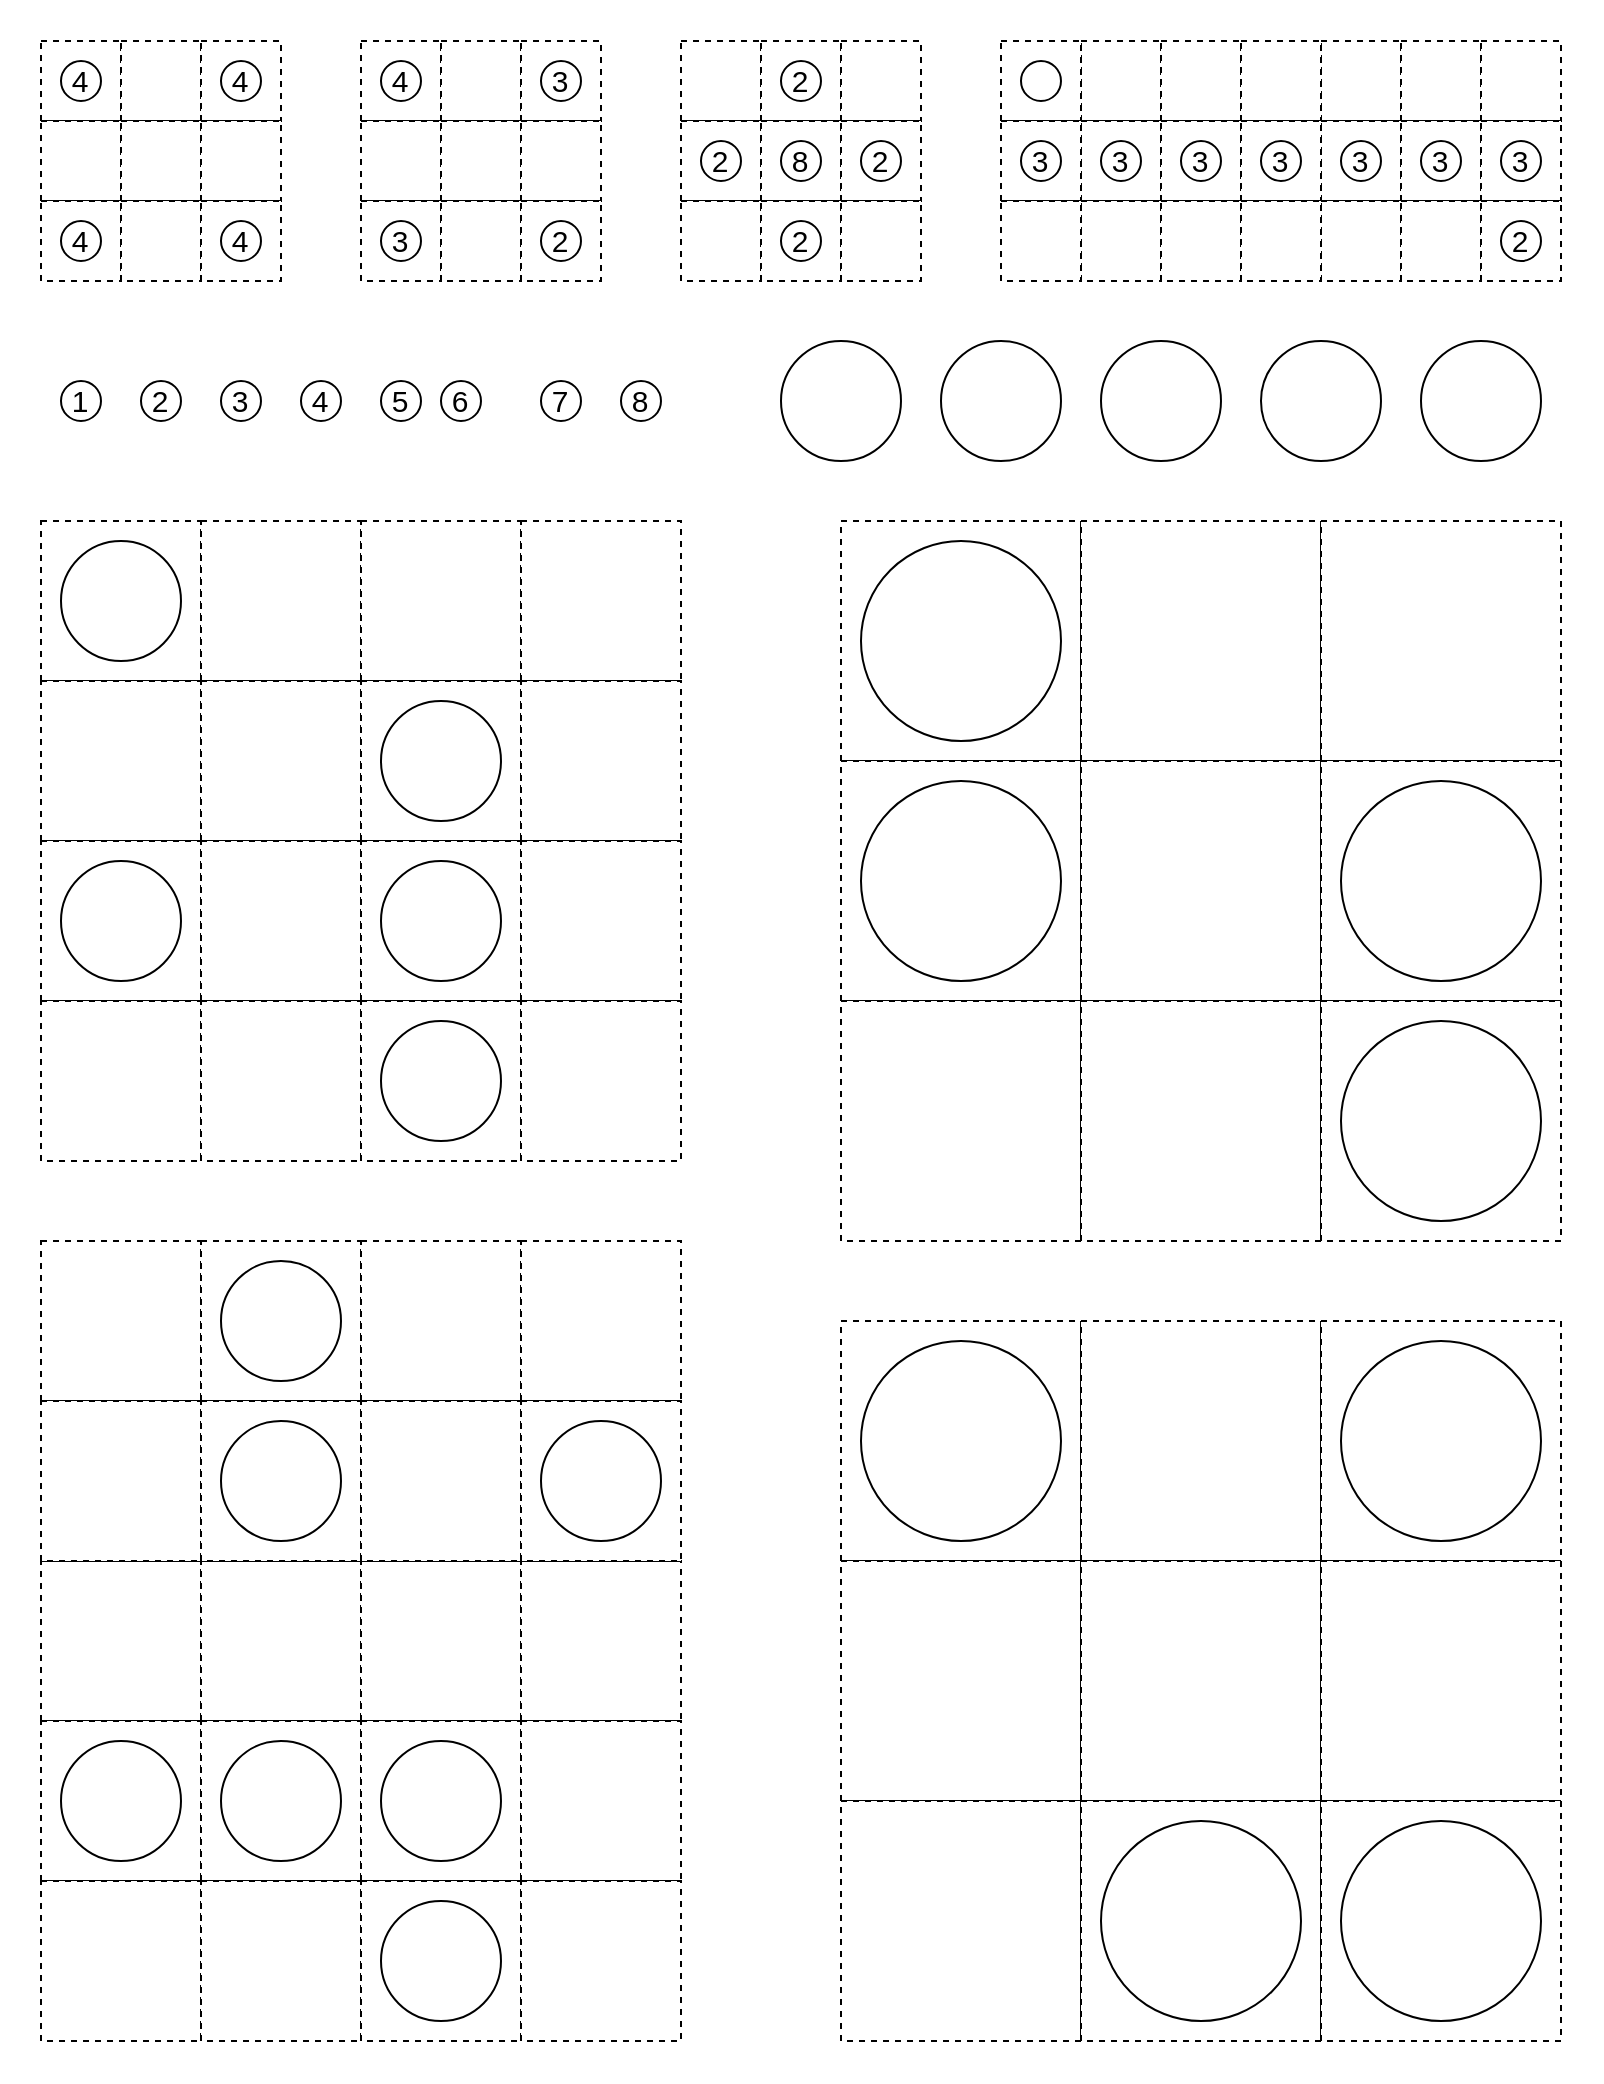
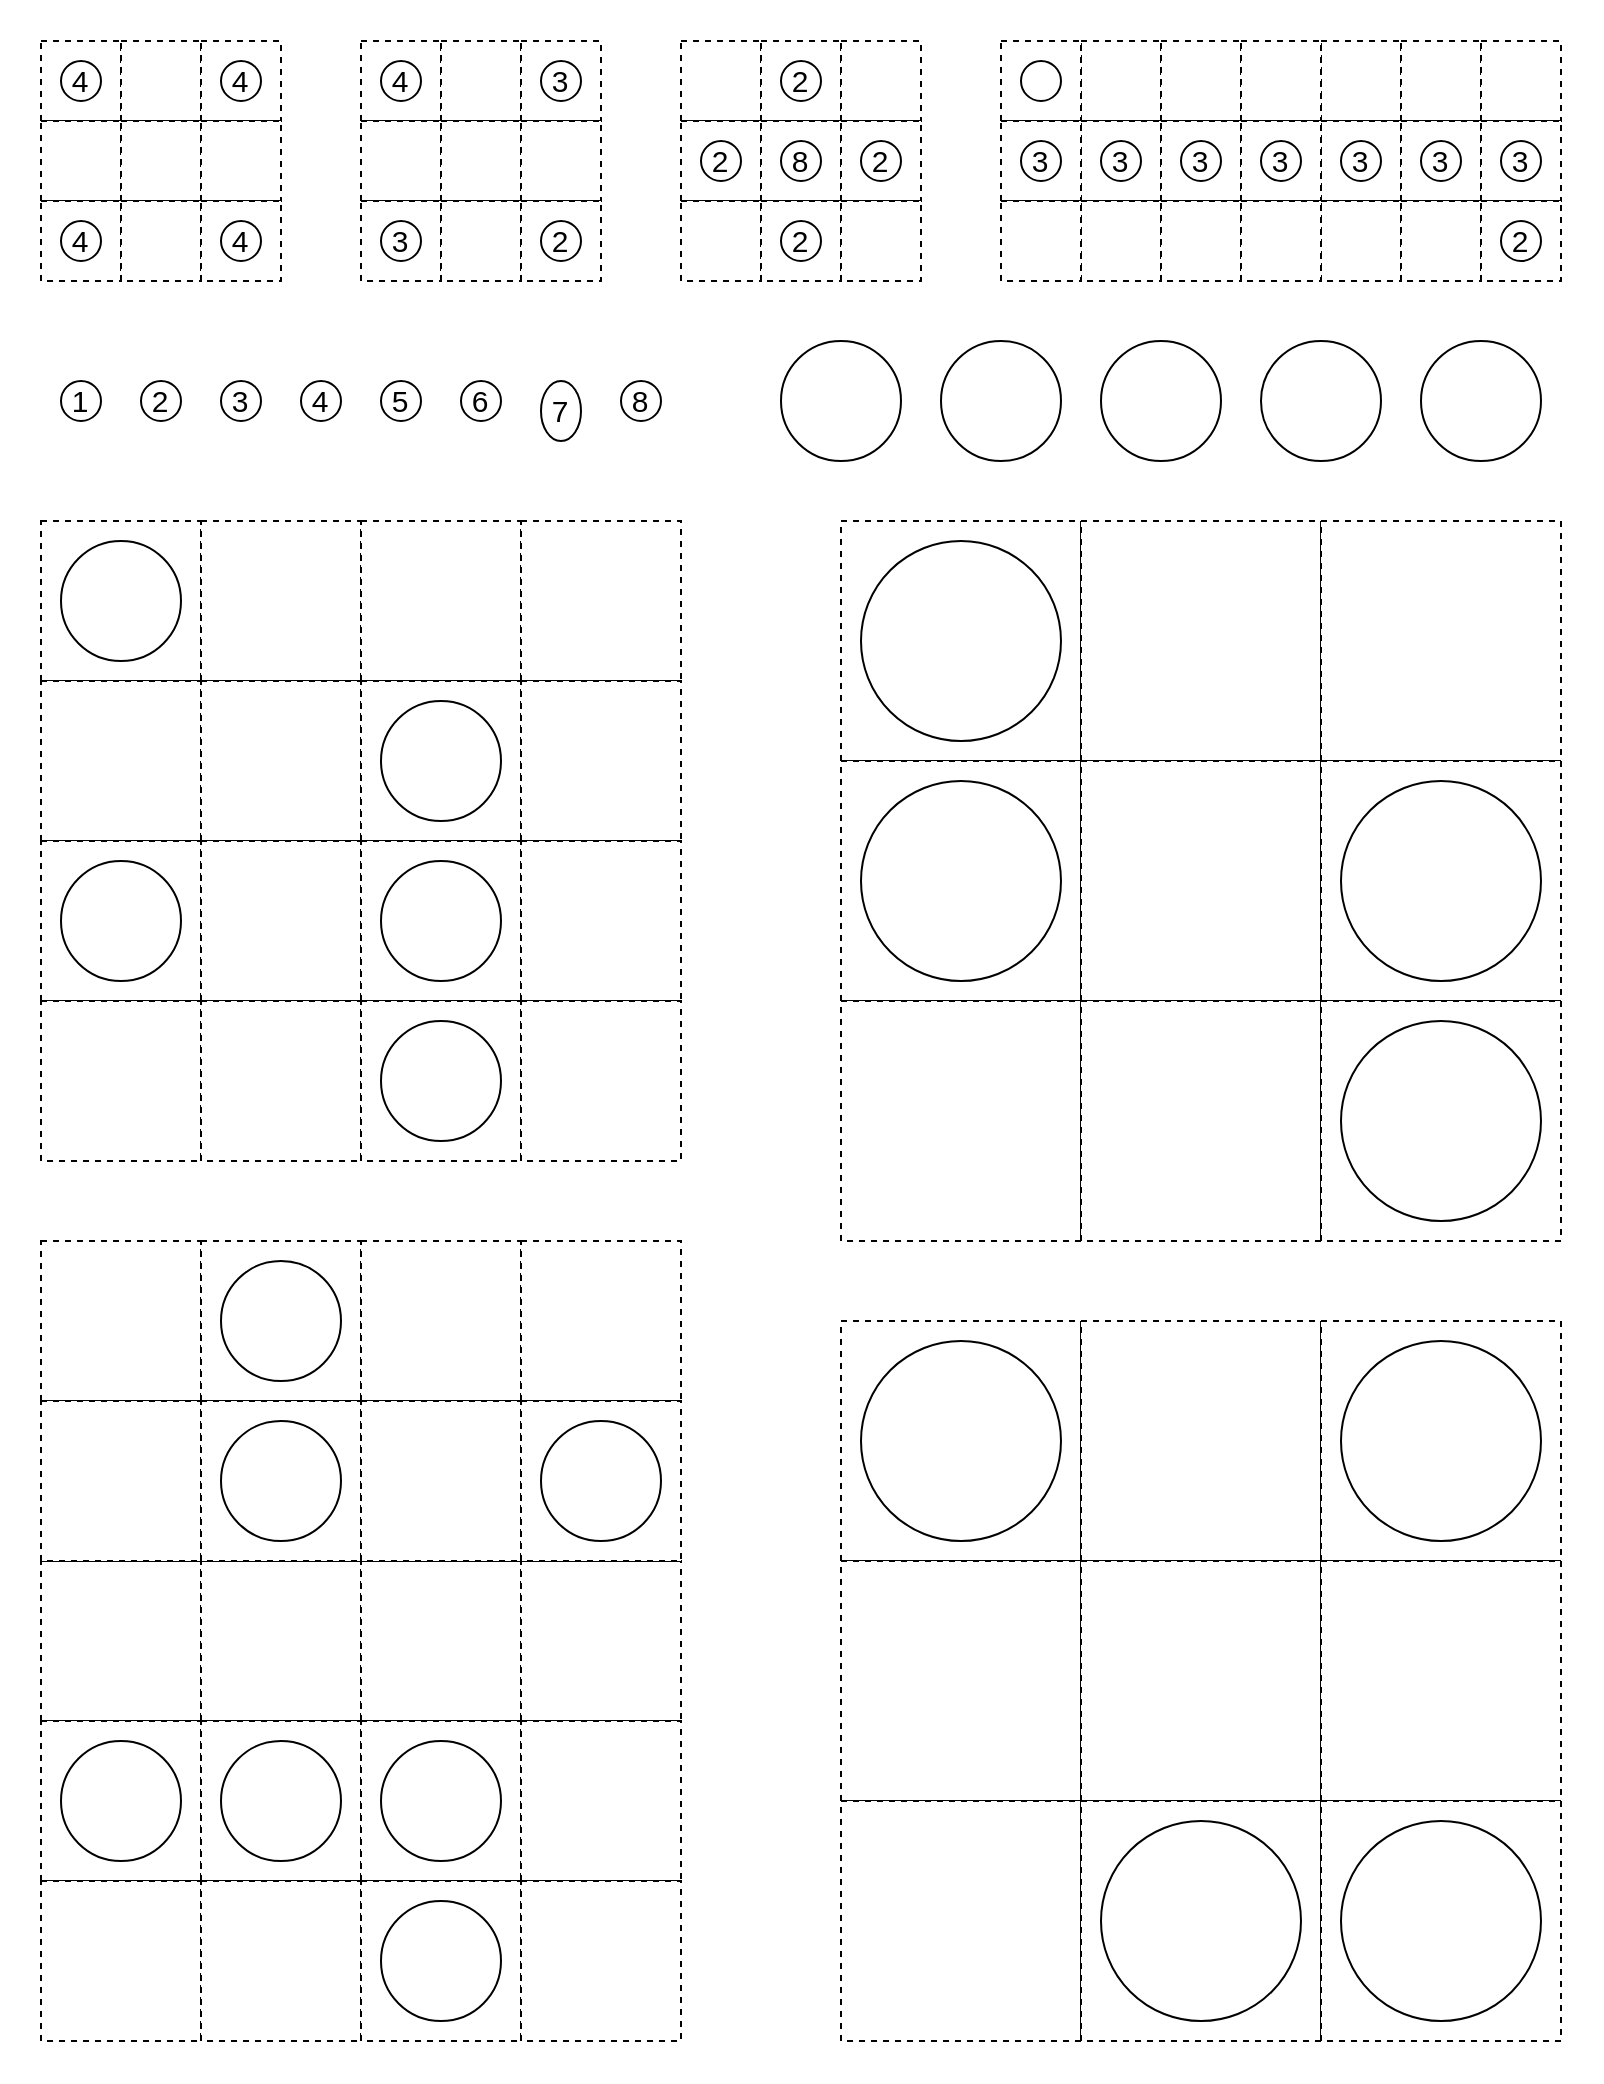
(461, 401) -> (481, 401)
(561, 401) -> (561, 411)
